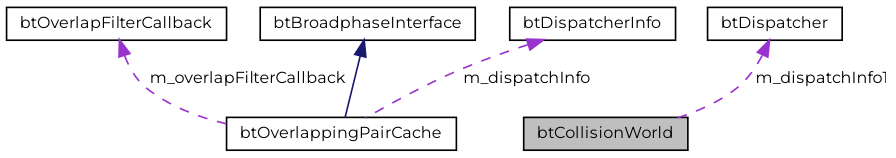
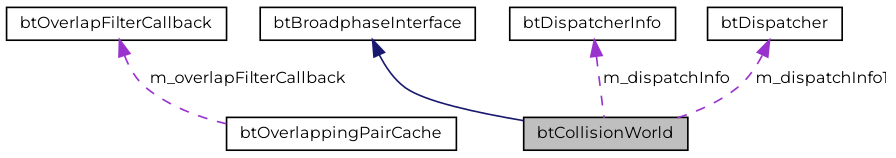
(444, 77) -> (600, 87)
(353, 87) -> (442, 103)
